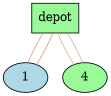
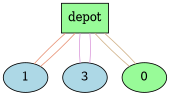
(85, 78) -> (144, 78)
none -> (85, 78)
